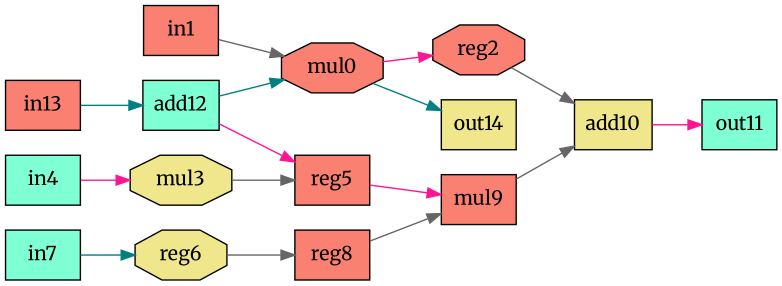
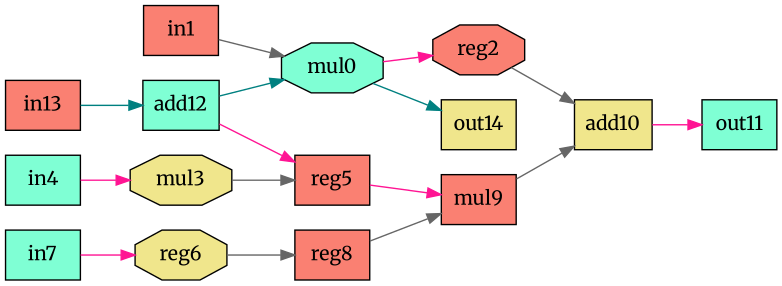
(332, 68) -> (332, 68)
(101, 255) -> (101, 255)
